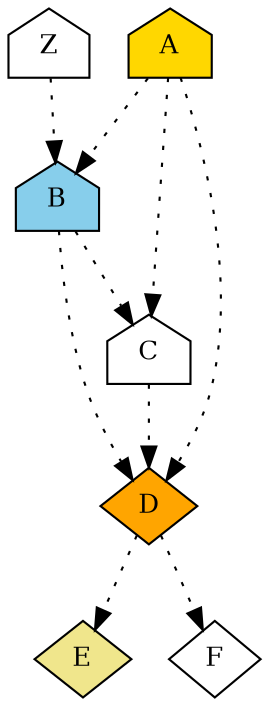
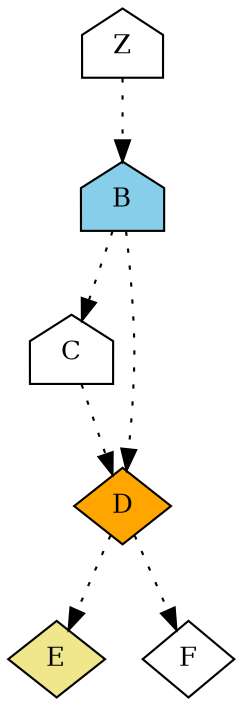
(170, 47) -> none
